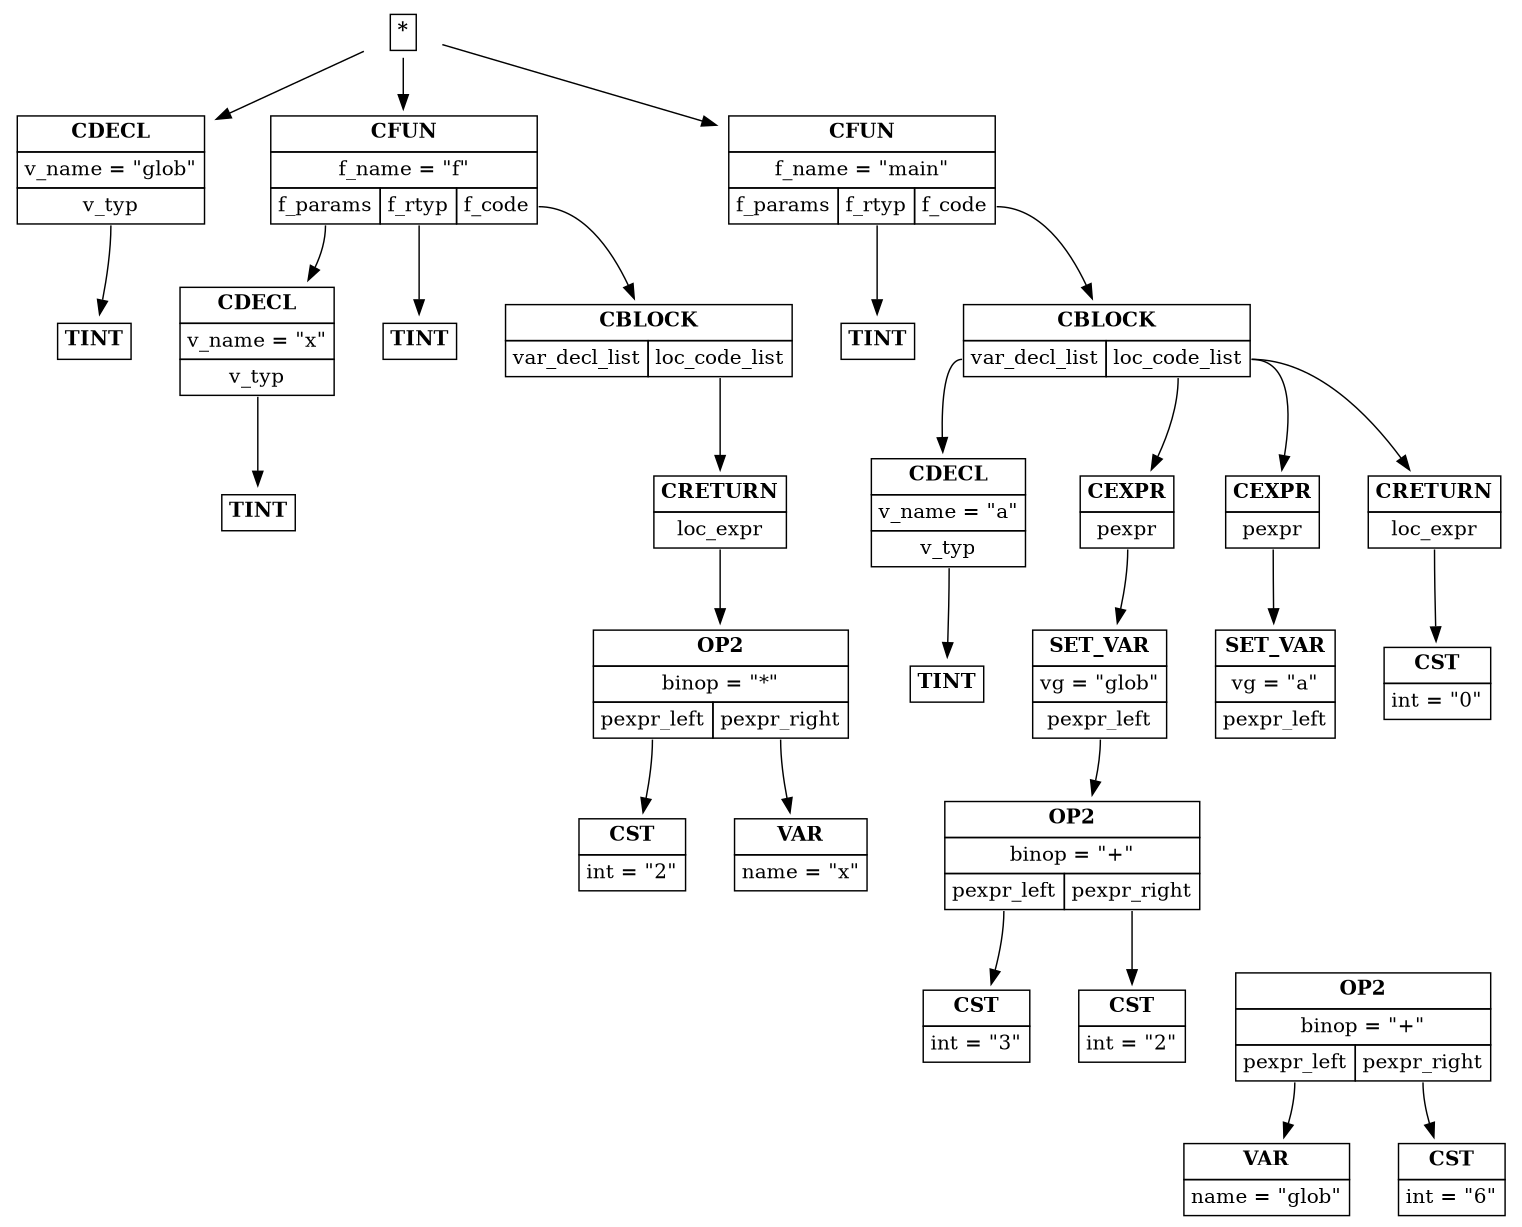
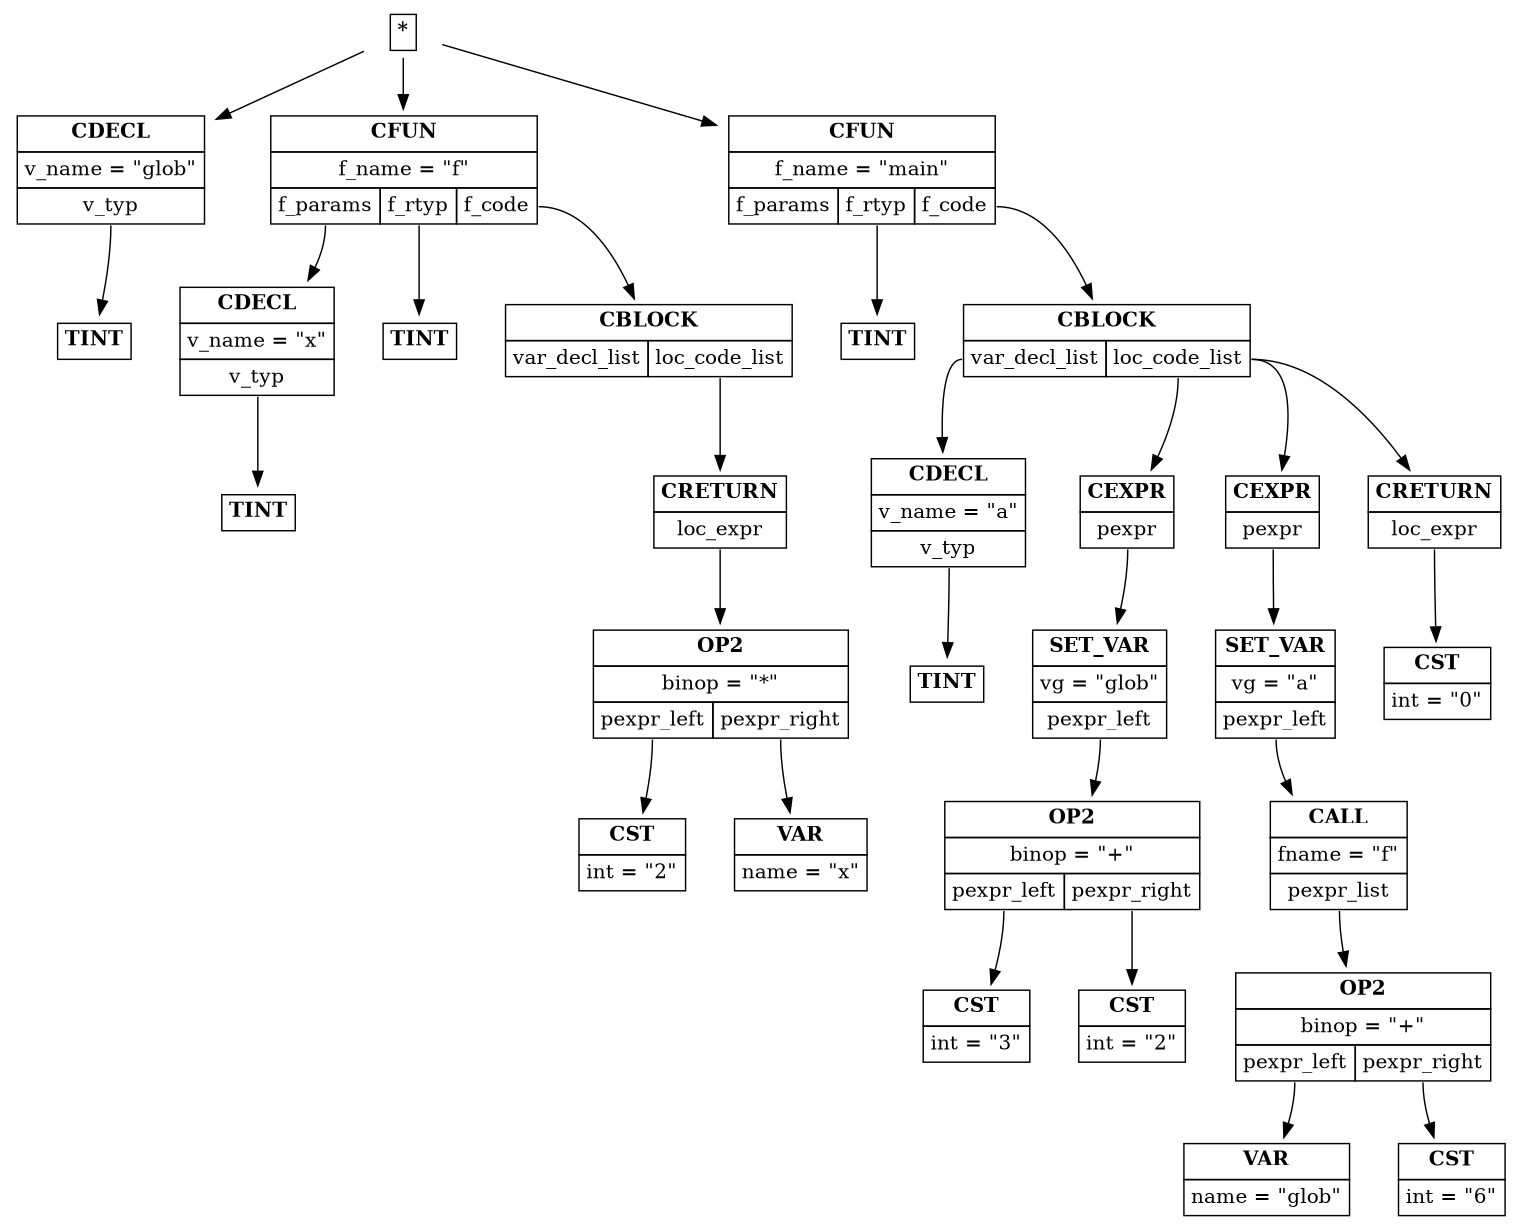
none -> (1338, 855)
